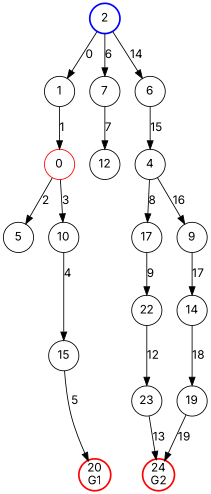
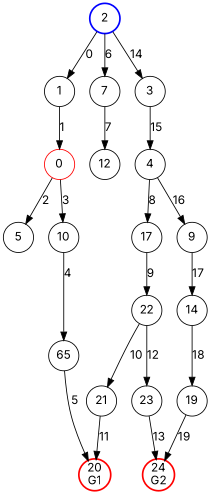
(150, 91) -> (150, 91)
(64, 356) -> (64, 356)
none -> (102, 401)
